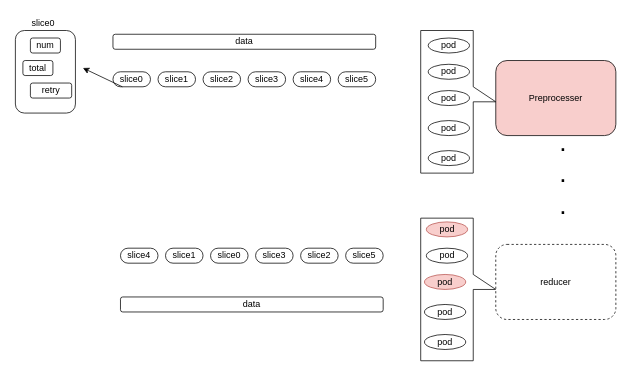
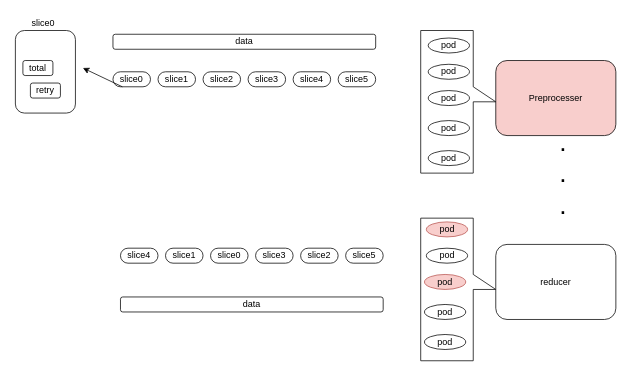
(45, 45) -> none
(51, 90) -> (45, 90)
(555, 282) -> (555, 282)
